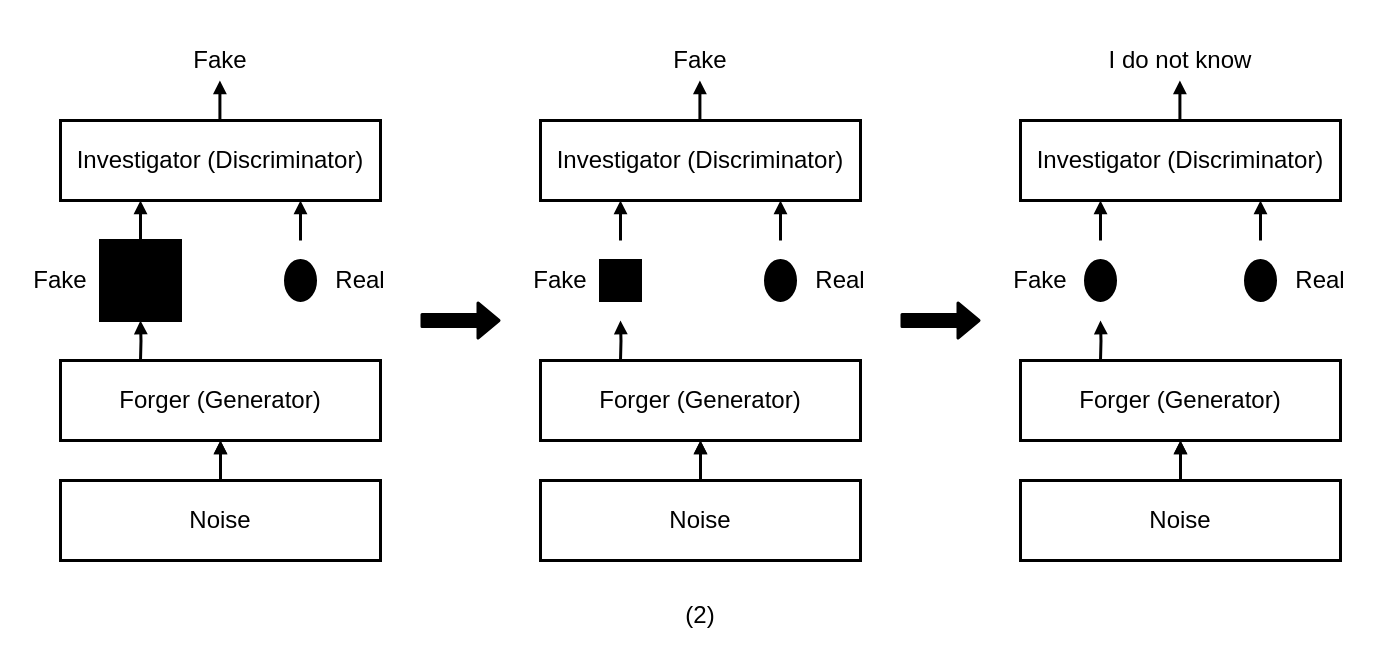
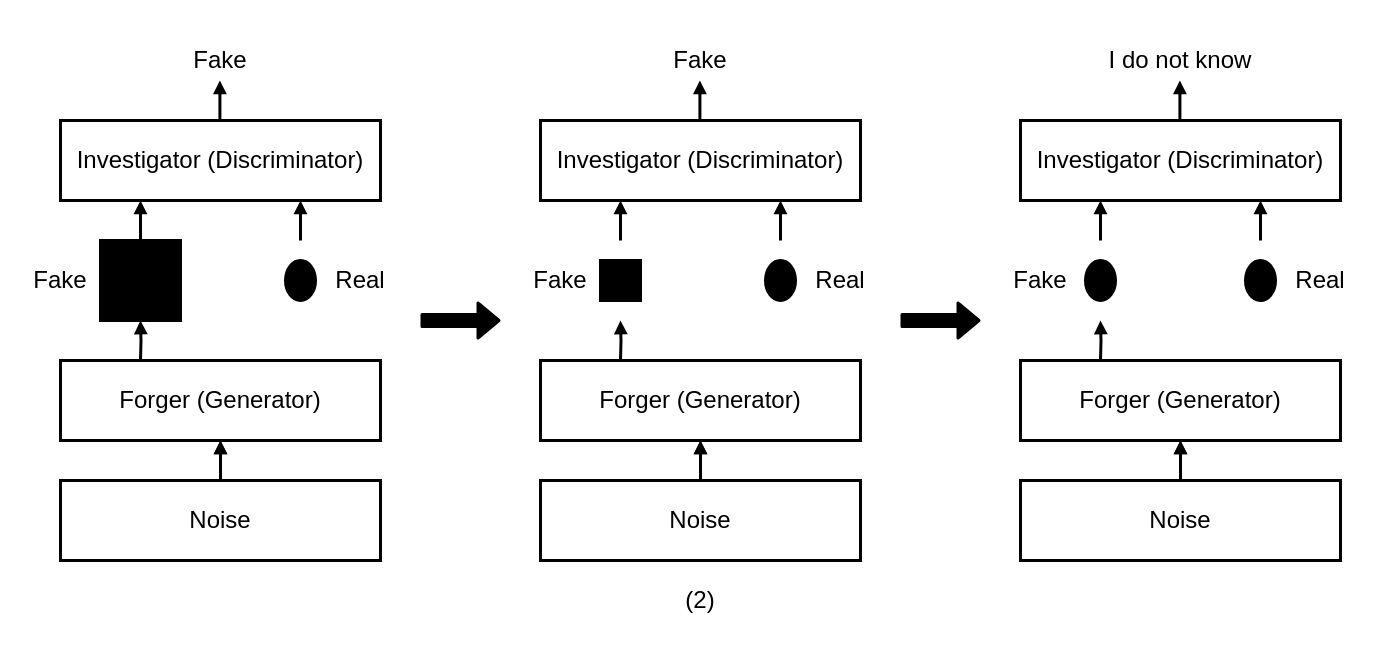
(701, 616) -> (701, 601)
